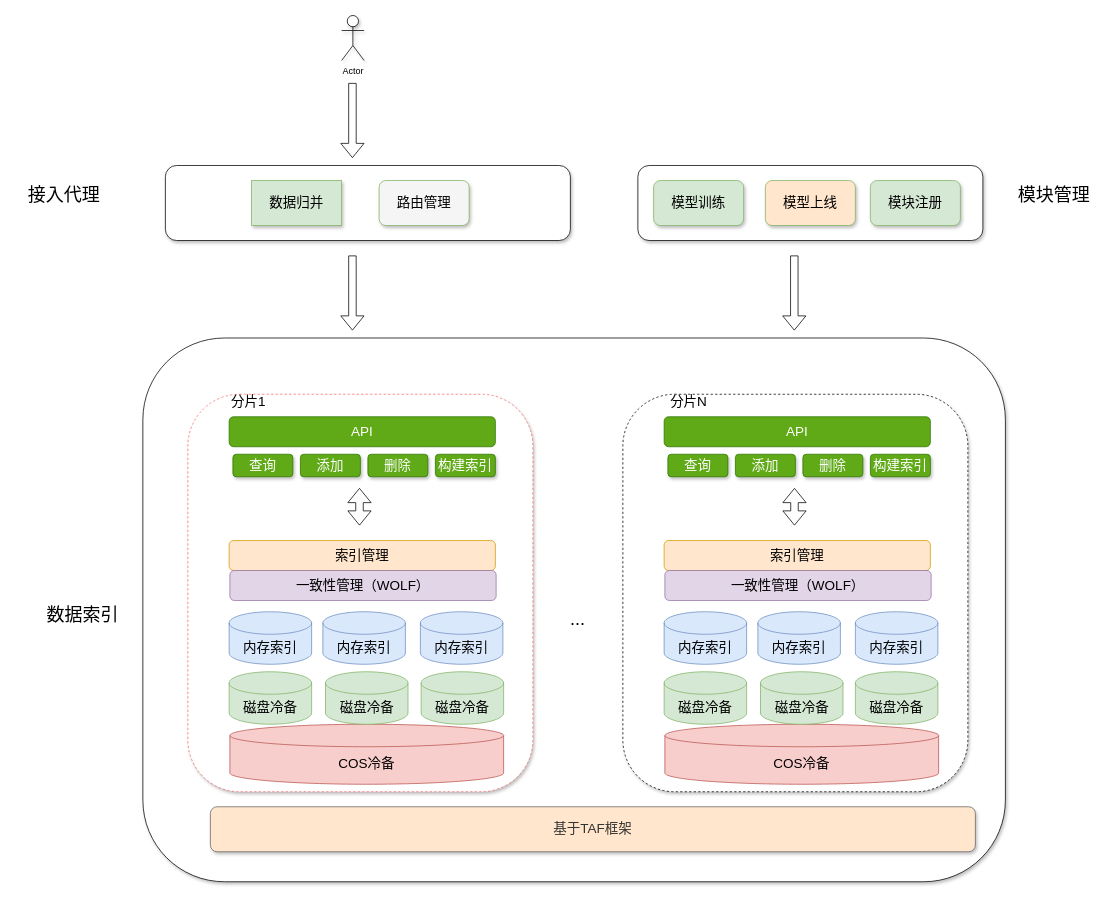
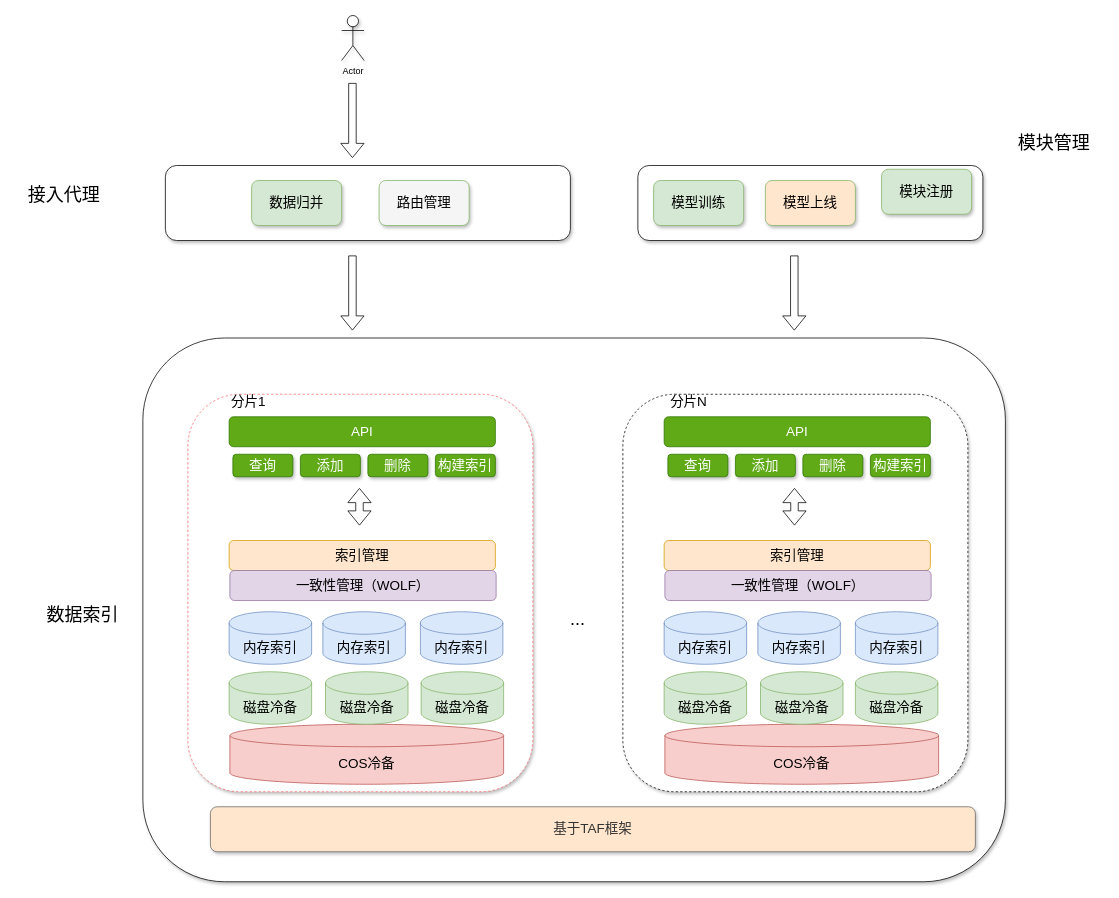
(1054, 195) -> (1054, 143)
(297, 203) -> (297, 203)
(915, 203) -> (927, 192)
